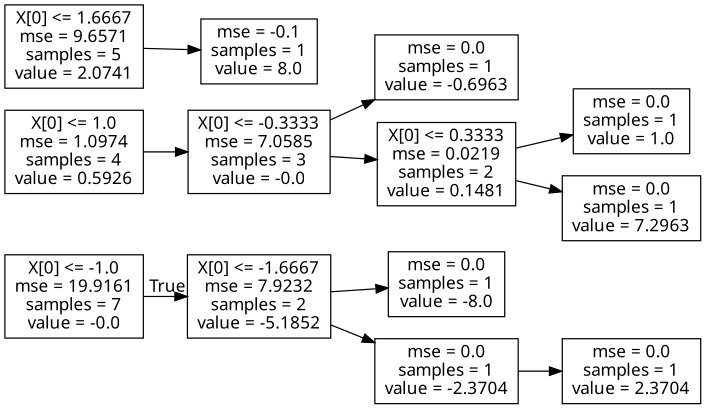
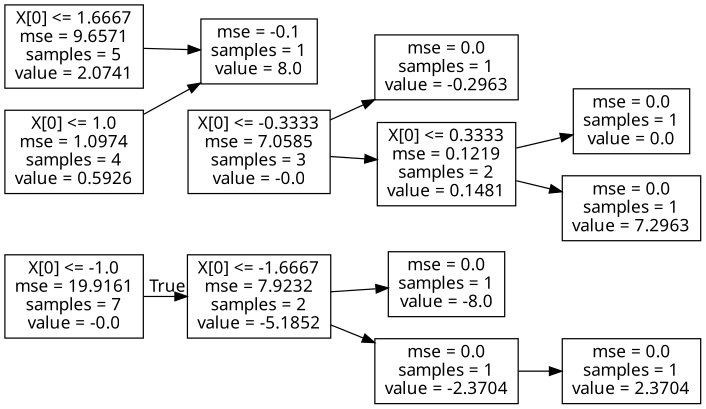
(447, 67) -> (447, 67)
(631, 121) -> (631, 121)
(160, 152) -> (167, 102)
(447, 164) -> (447, 164)
